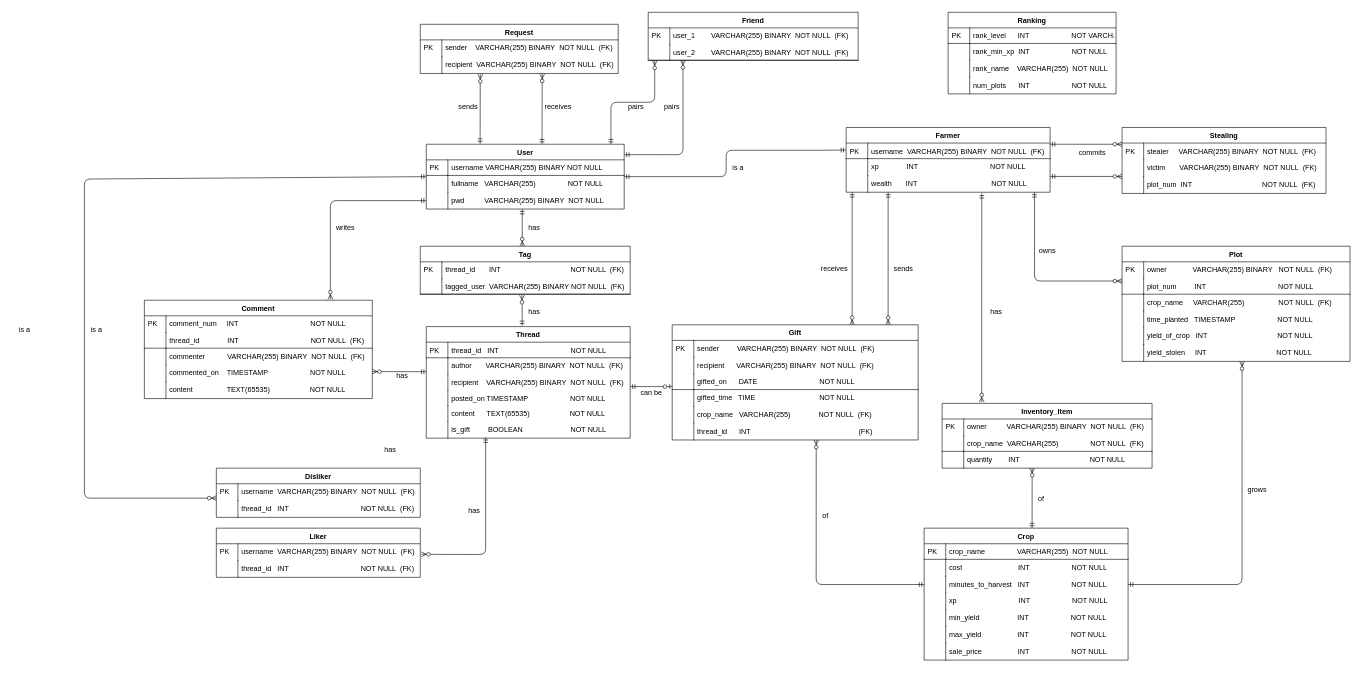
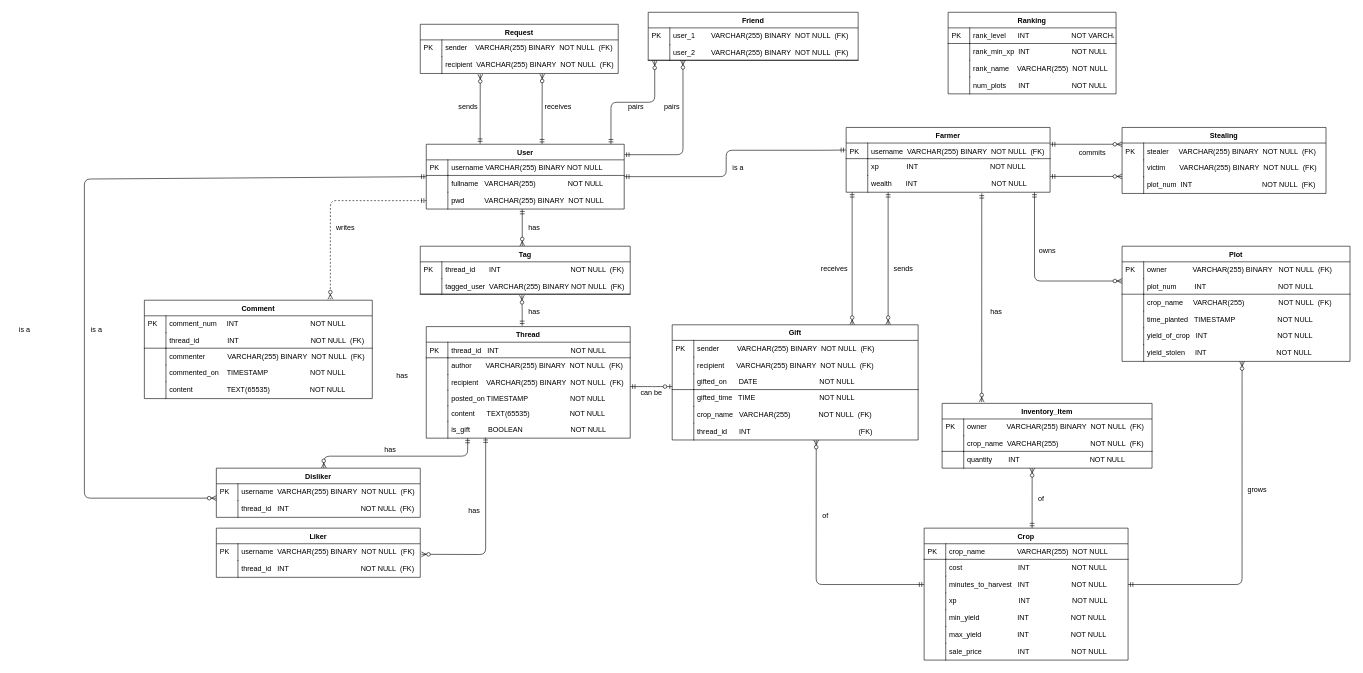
(331, 204) -> (331, 204)
(399, 372) -> none
none -> (399, 456)
